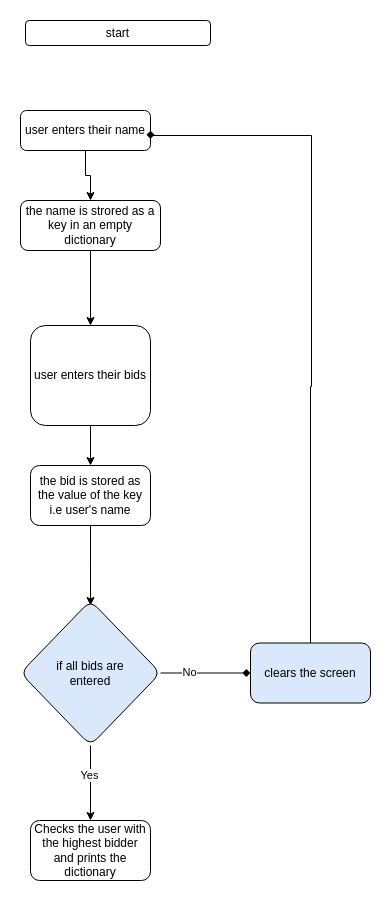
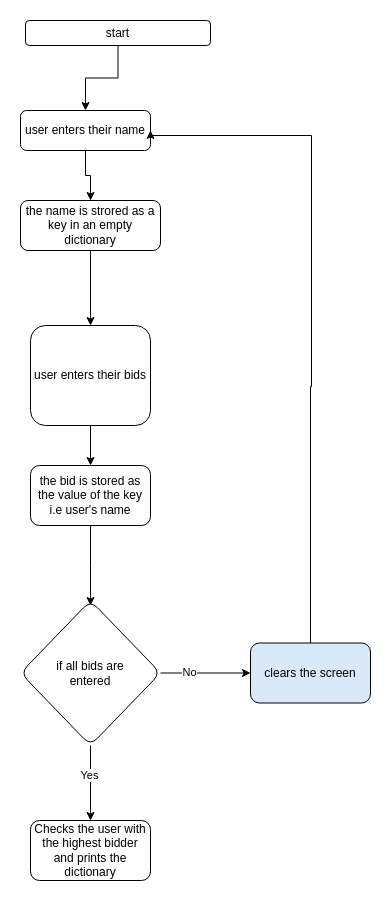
none -> (105, 78)
(152, 136) -> (153, 136)
(91, 673) -> (91, 673)
(241, 673) -> (242, 673)
